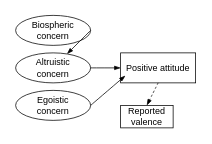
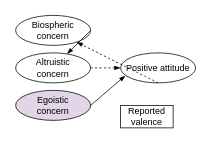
(102, 68) -> (102, 68)
(158, 68) -> (158, 68)
(152, 94) -> (105, 56)
(53, 105) -> (53, 105)
